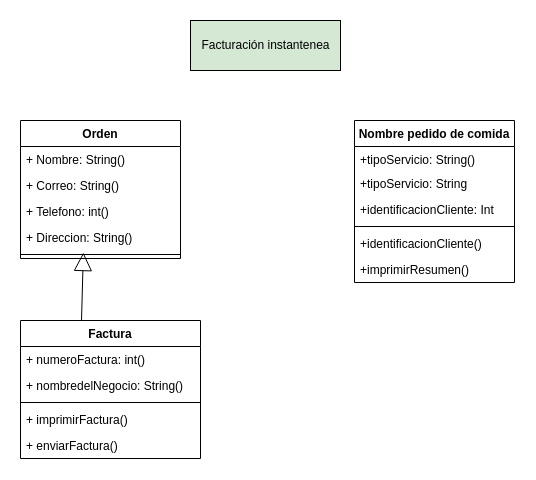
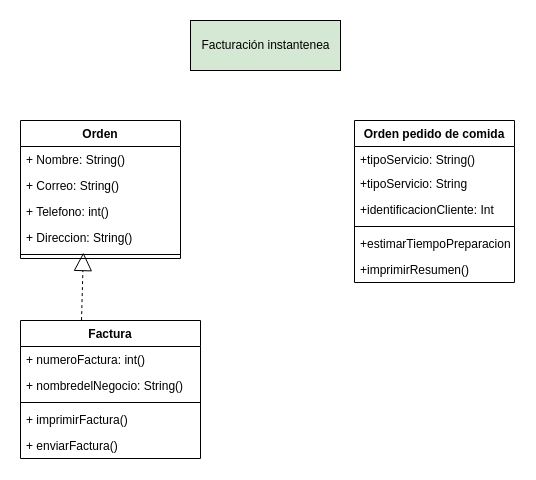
(434, 134) -> (434, 134)
(431, 244) -> (446, 244)
(82, 295) -> (82, 295)
